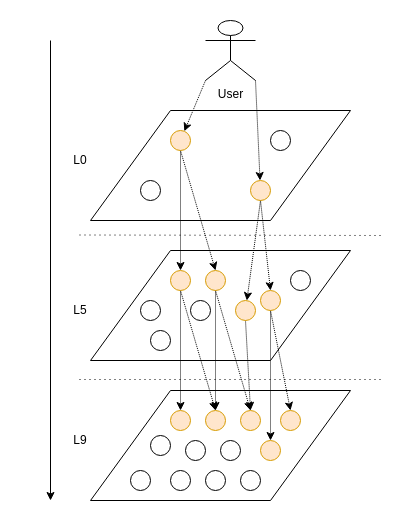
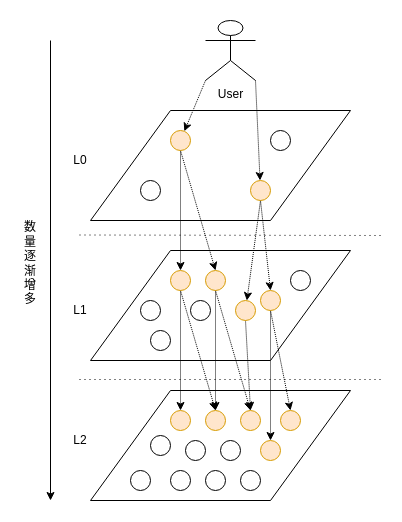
none -> (31, 263)
(81, 311) -> (81, 311)
(81, 441) -> (81, 441)
